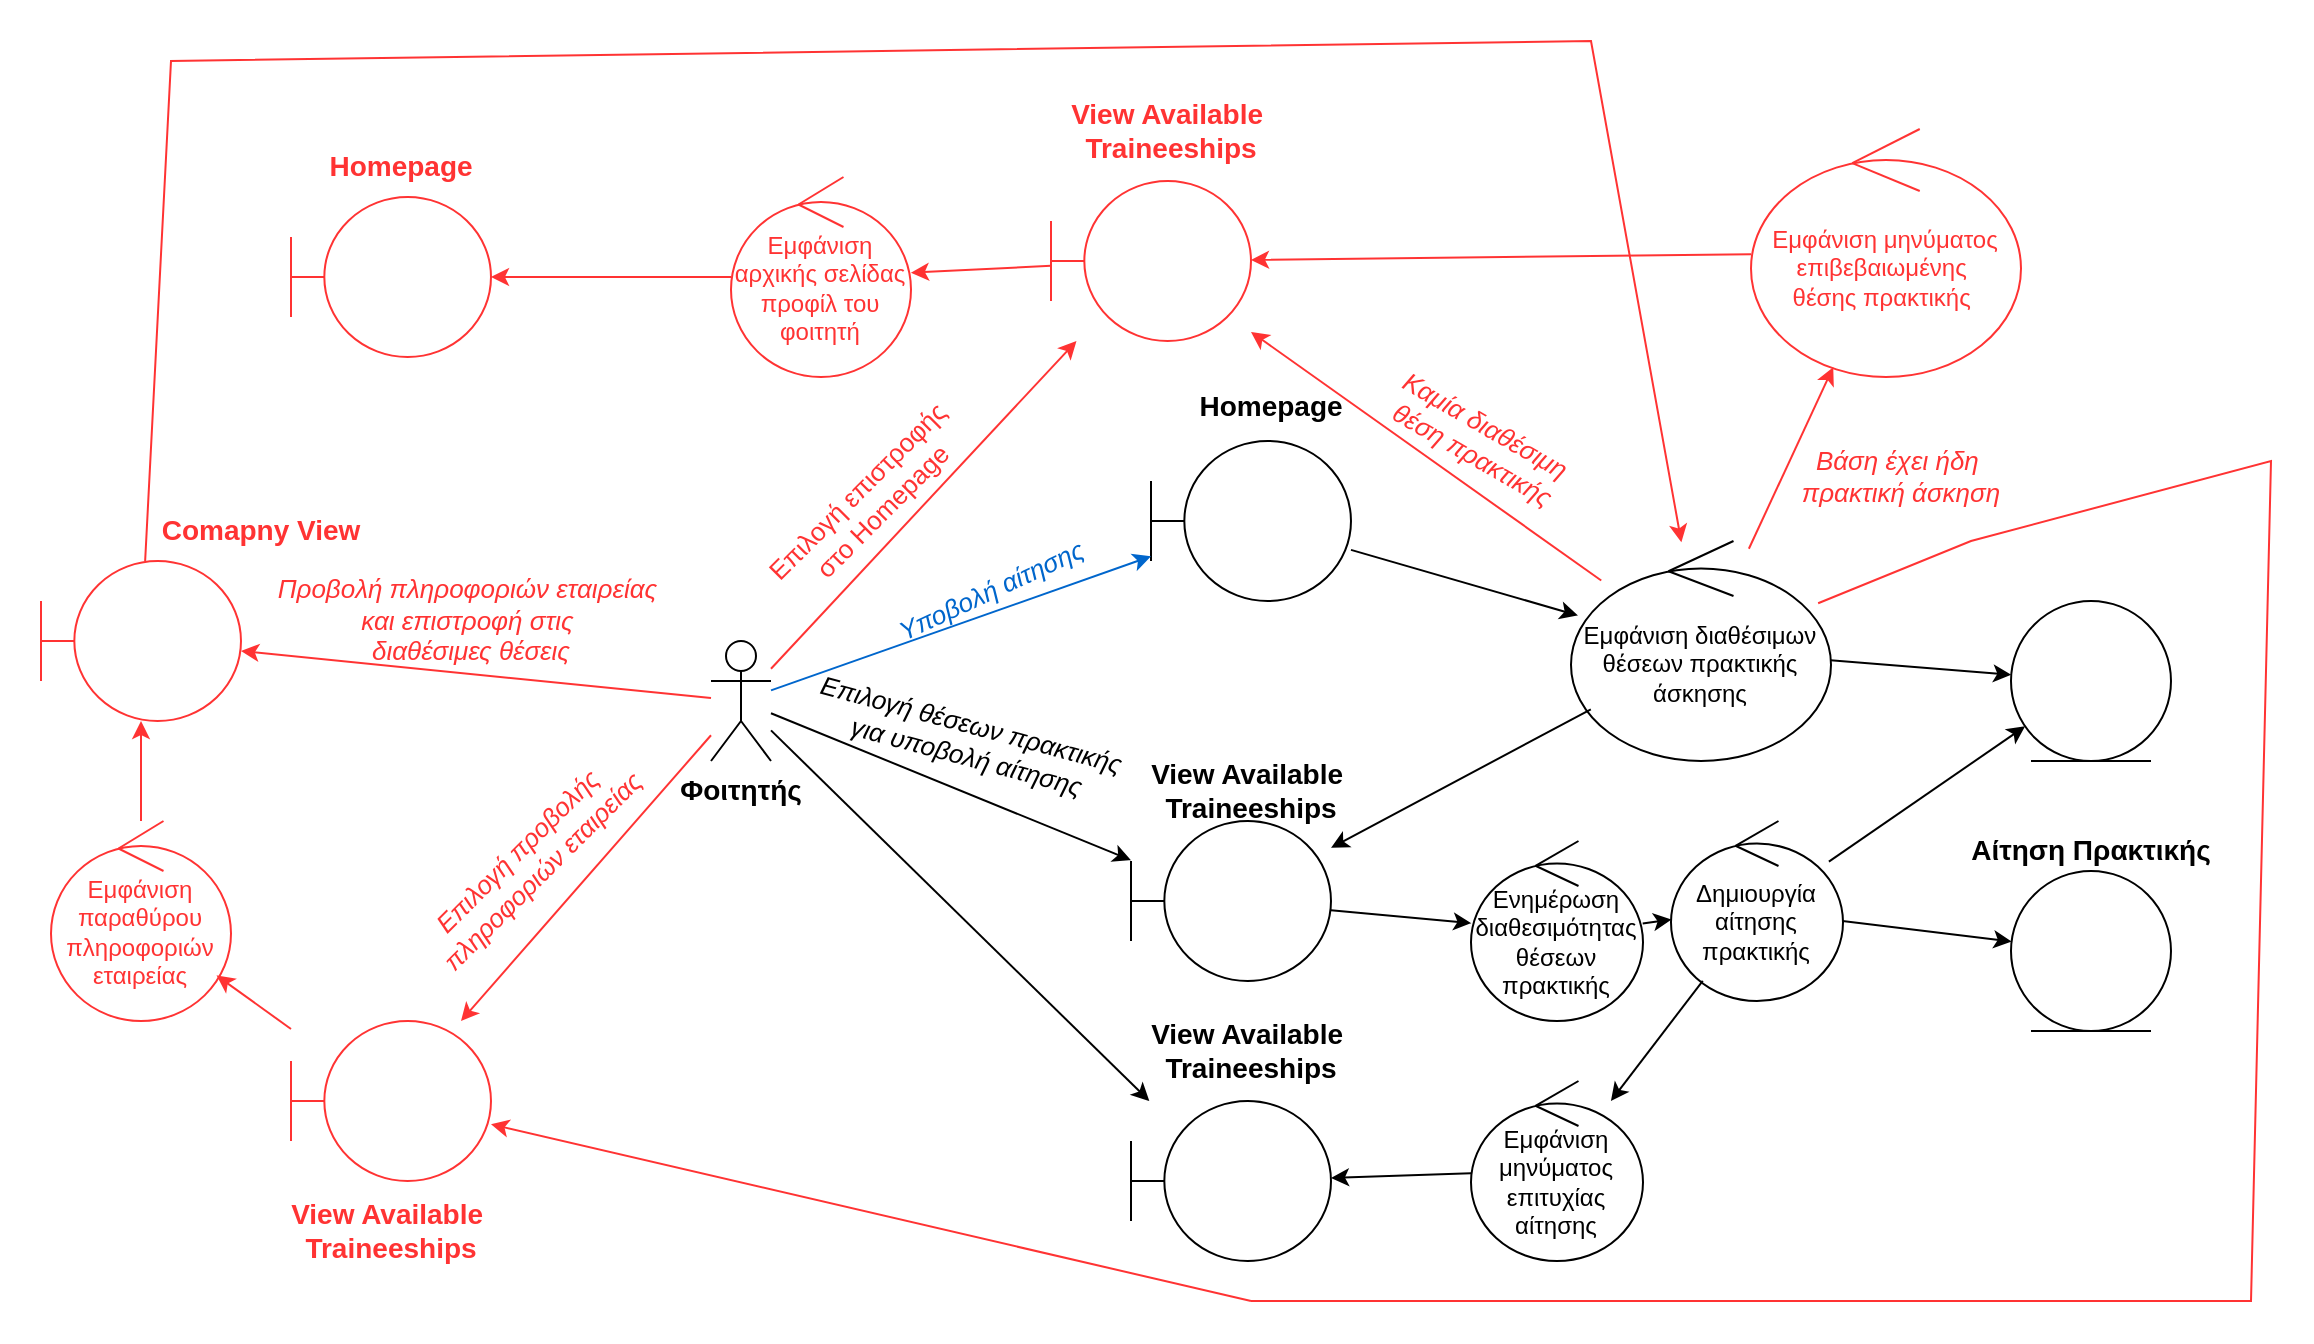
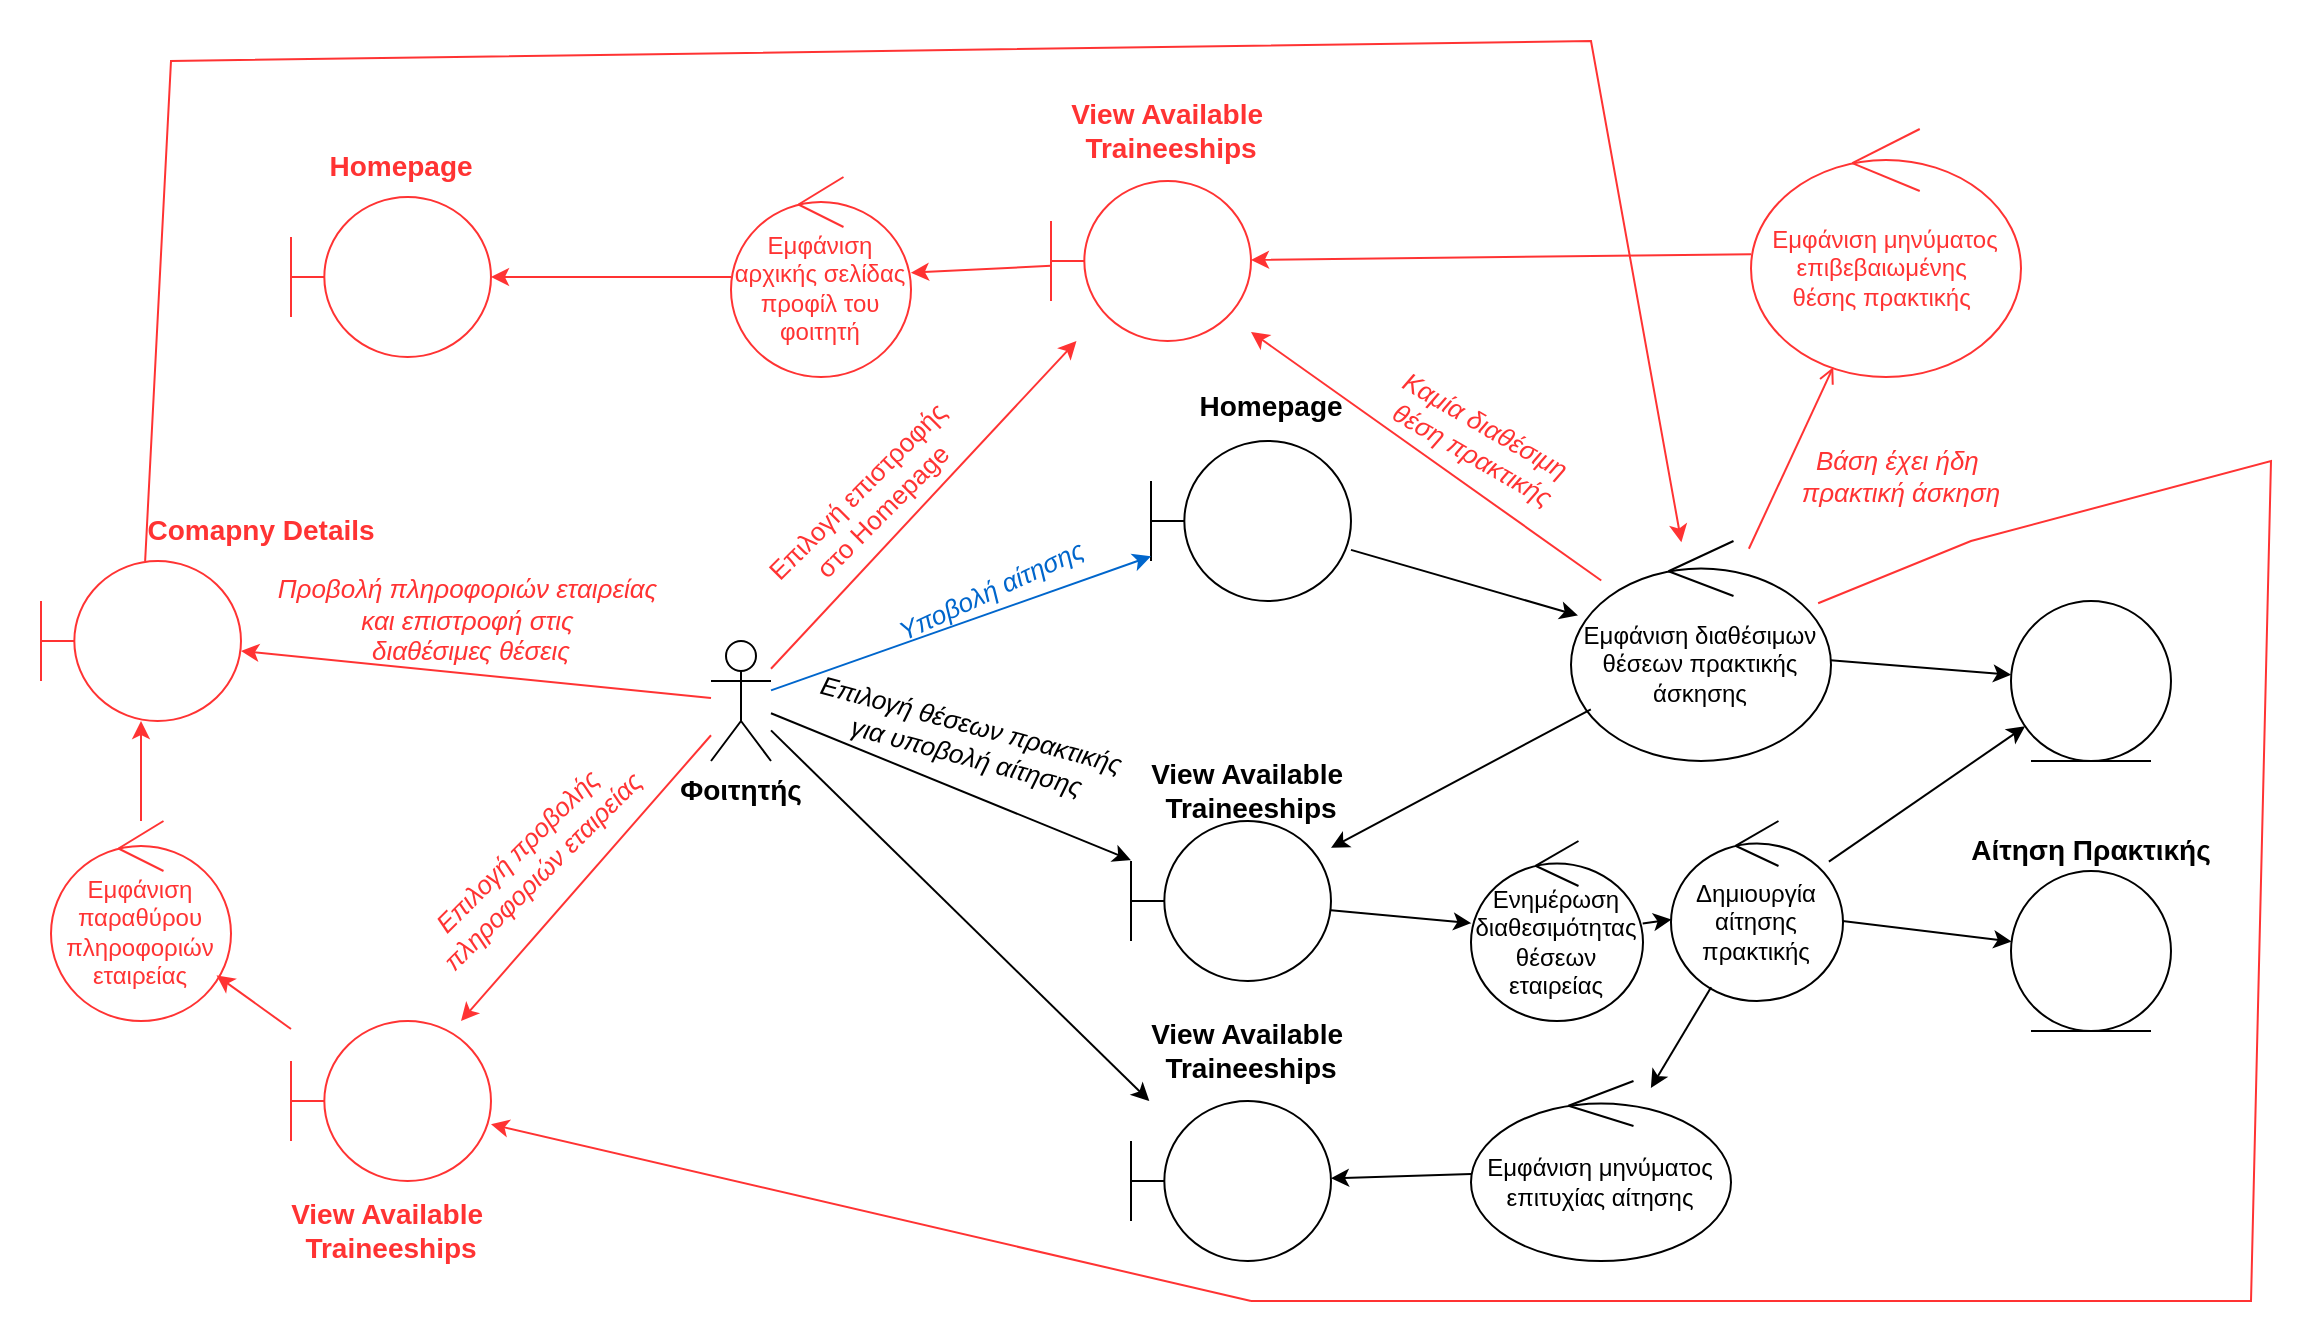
(1827, 380) -> (1828, 378)
(262, 531) -> (262, 531)
(1557, 943) -> (1557, 943)
(1557, 1171) -> (1601, 1171)
